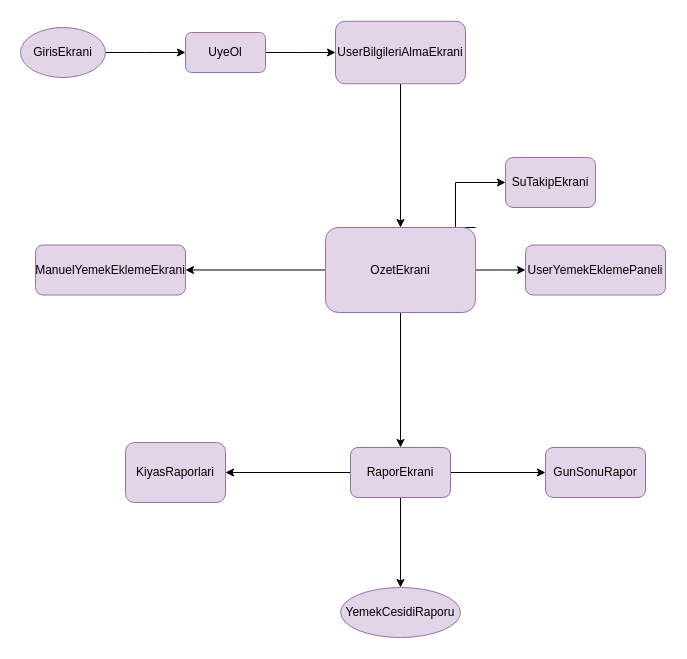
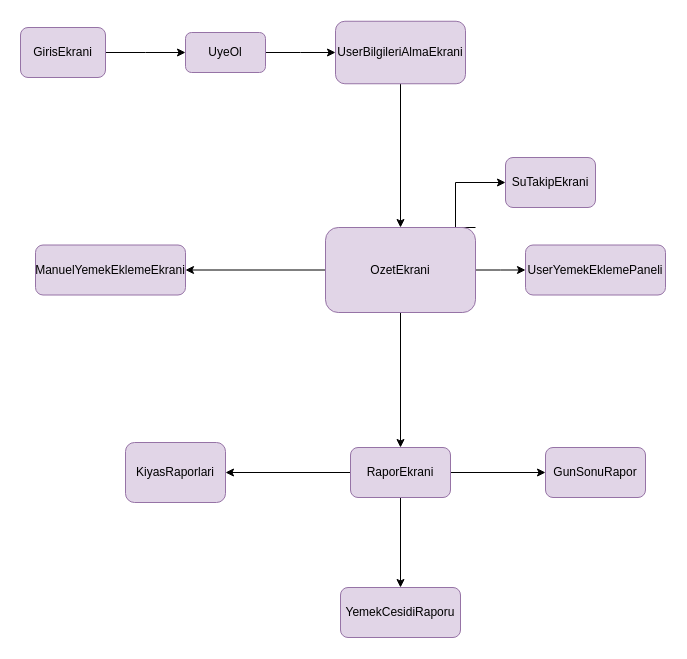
(63, 53) -> (63, 53)
(401, 613) -> (401, 613)
